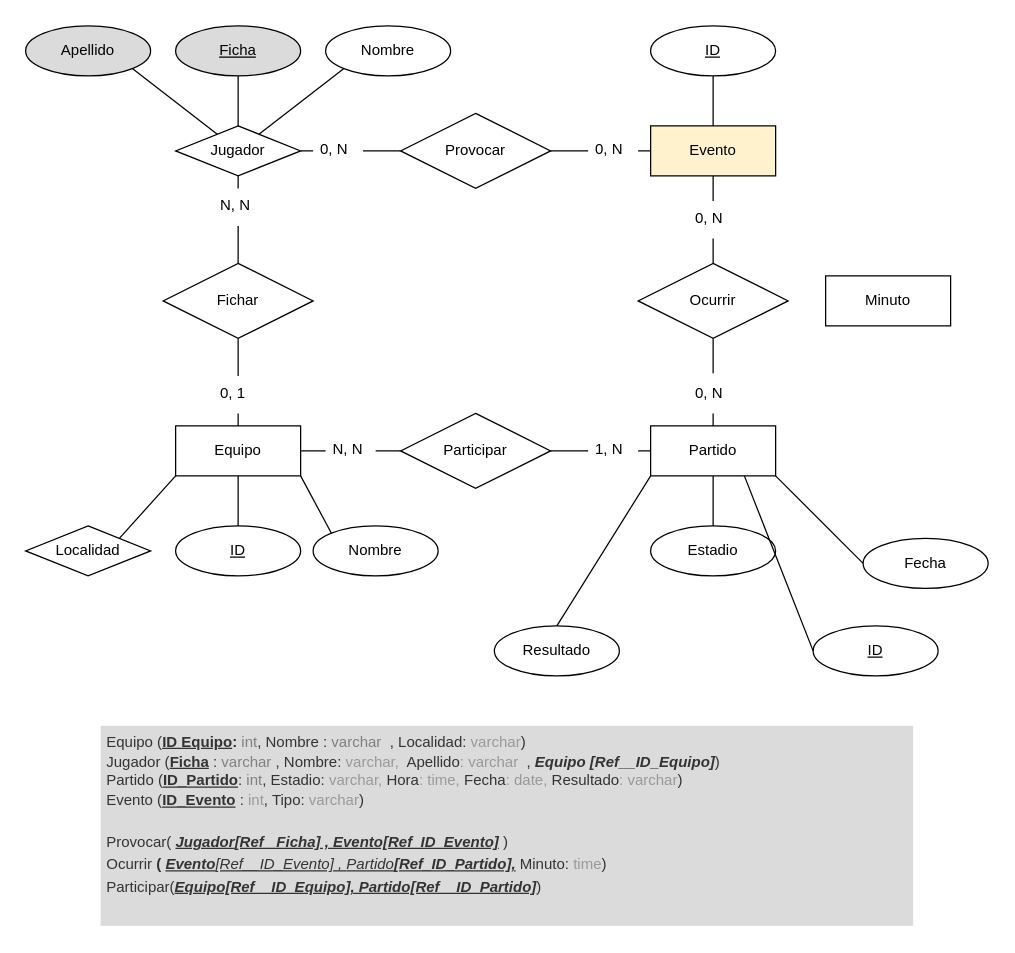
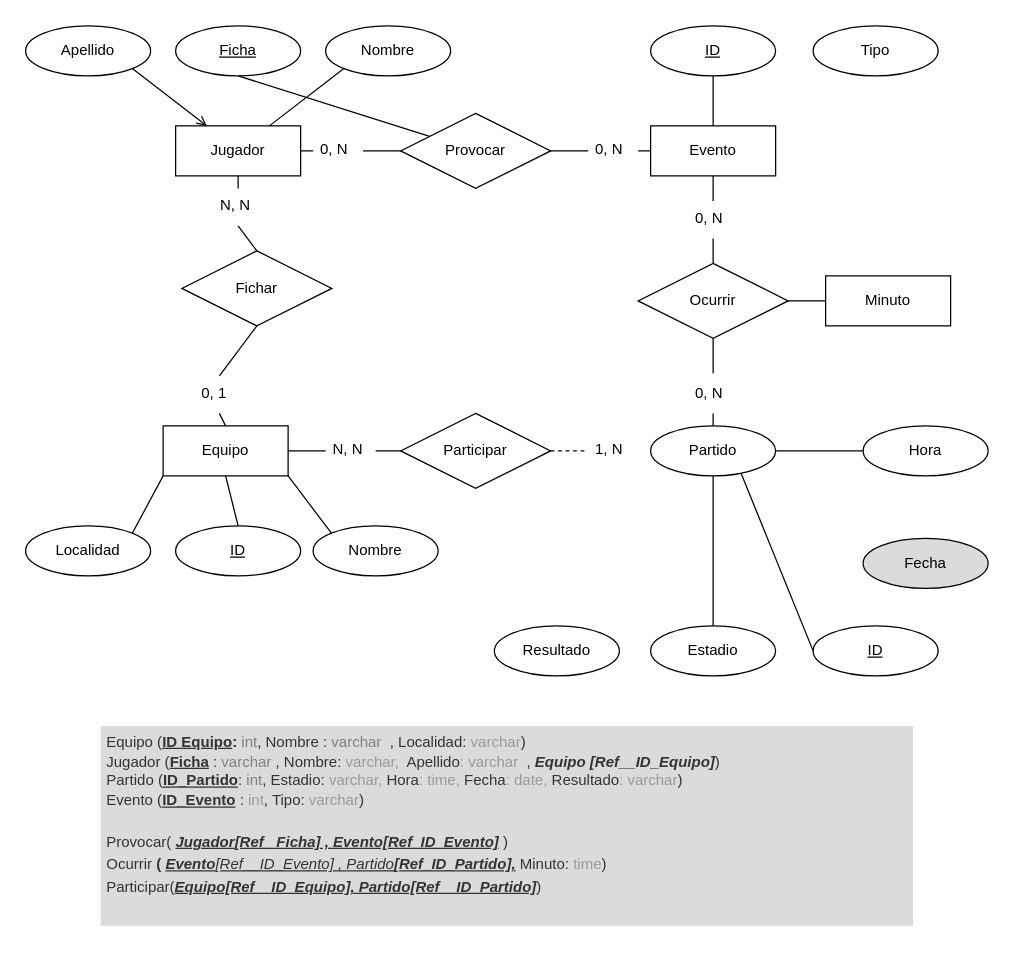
(88, 51) -> (88, 51)
(238, 51) -> (238, 51)
none -> (876, 51)
(238, 101) -> (334, 106)
(209, 127) -> (202, 122)
(238, 151) -> (238, 151)
(713, 151) -> (713, 151)
(238, 301) -> (257, 288)
none -> (806, 301)
(238, 394) -> (219, 394)
(238, 451) -> (226, 451)
(570, 451) -> (570, 451)
(644, 451) -> none
(713, 451) -> (713, 451)
none -> (819, 451)
none -> (926, 451)
(819, 519) -> none
(88, 551) -> (88, 551)
(604, 551) -> none
(713, 551) -> (713, 651)
(926, 563) -> (926, 563)
